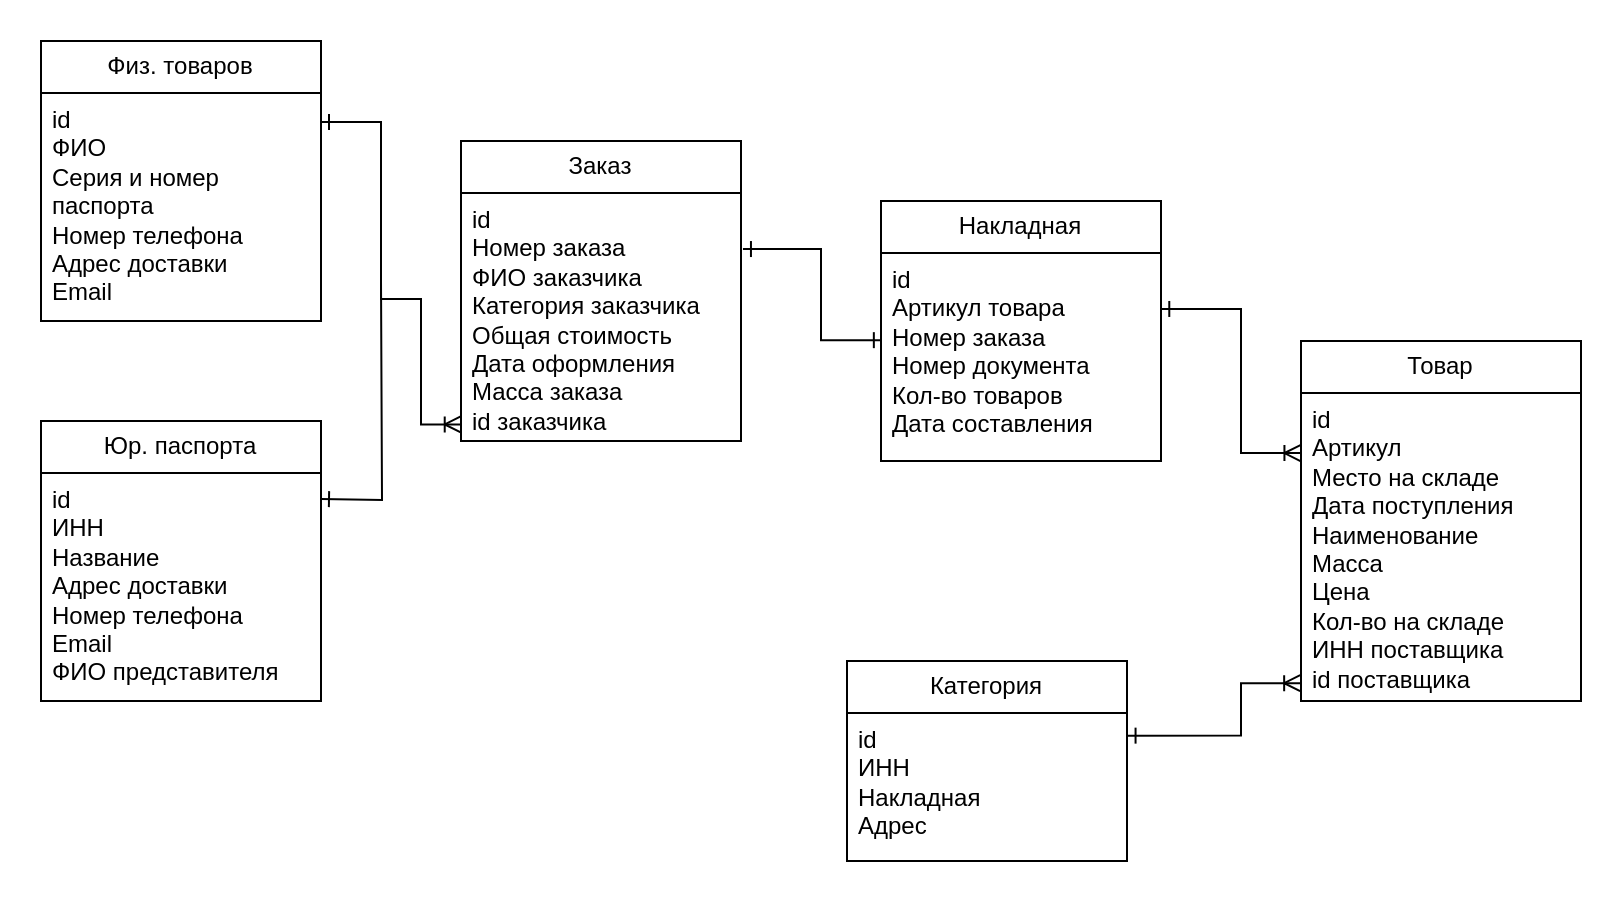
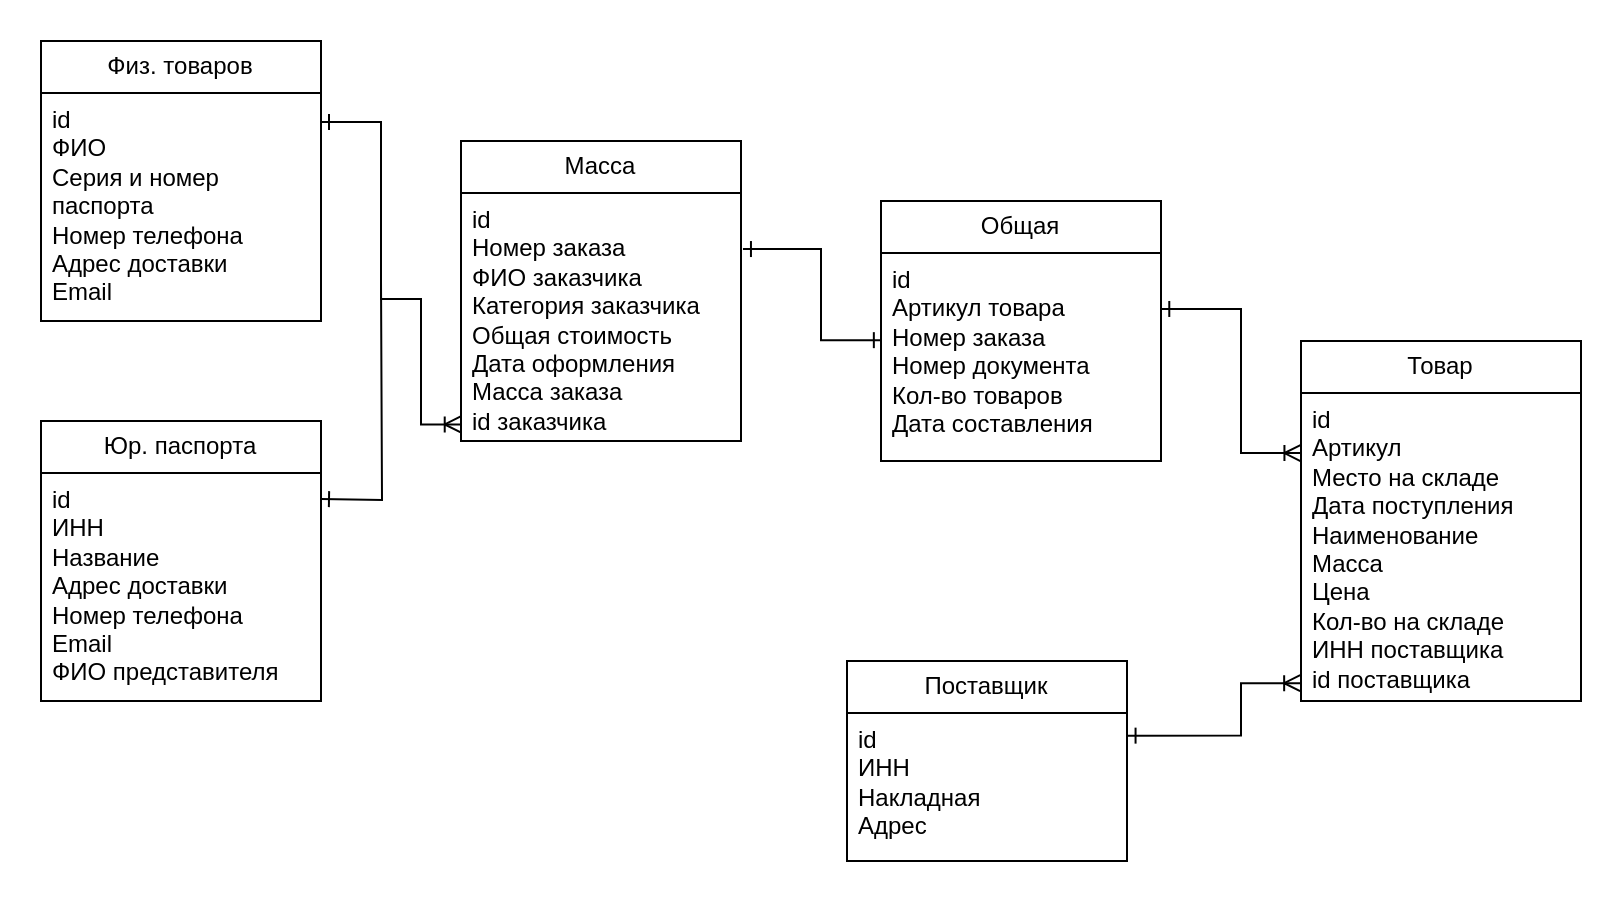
(601, 167) -> (601, 167)
(1021, 227) -> (1021, 227)
(987, 687) -> (987, 687)
